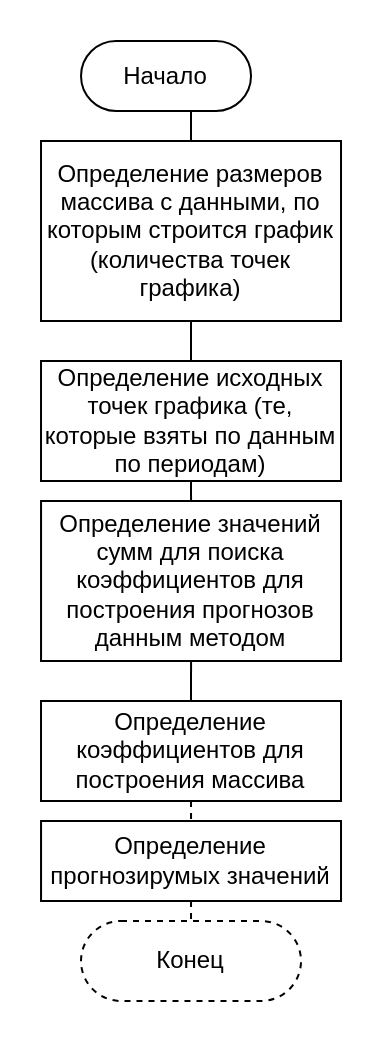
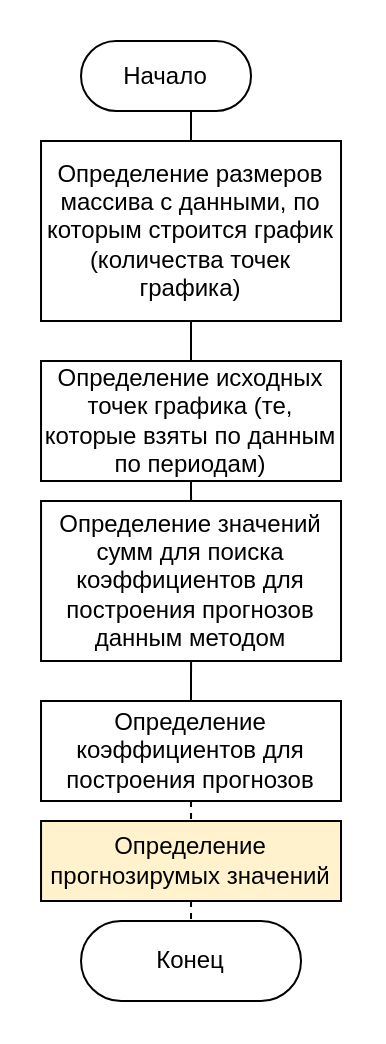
(191, 751) -> (191, 751)
(191, 861) -> (191, 861)
(191, 961) -> (191, 961)
